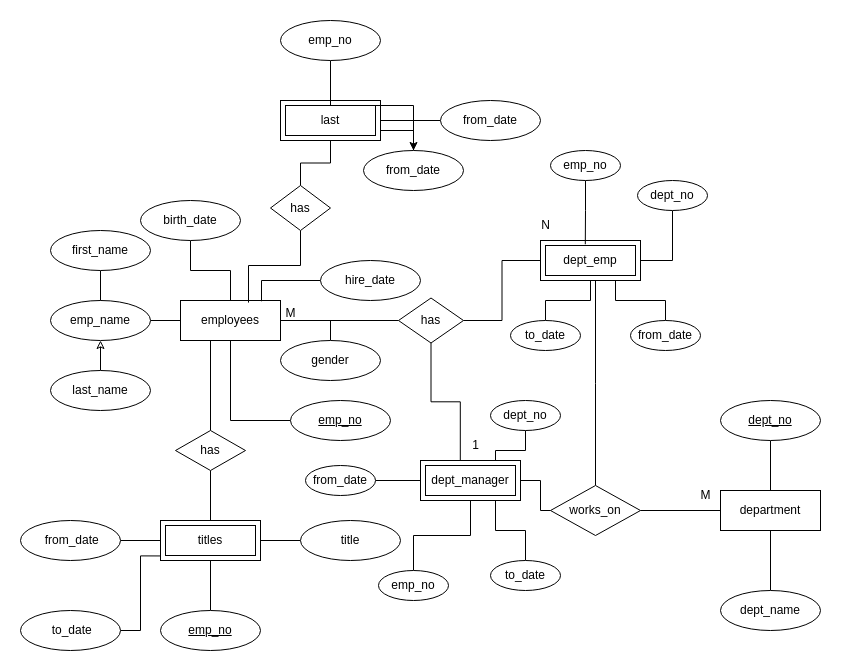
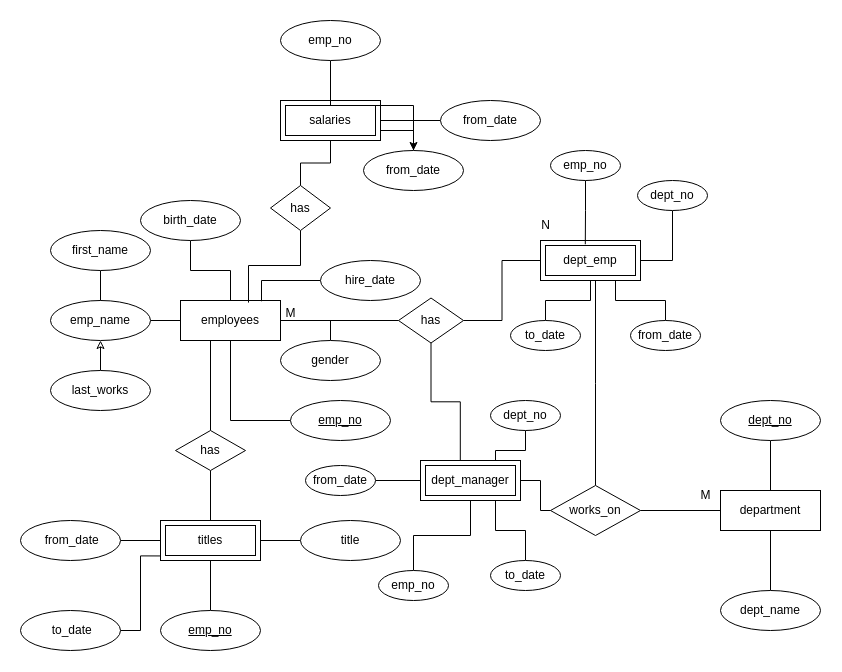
(331, 121) -> (331, 121)
(101, 391) -> (101, 391)
(476, 446) -> none
